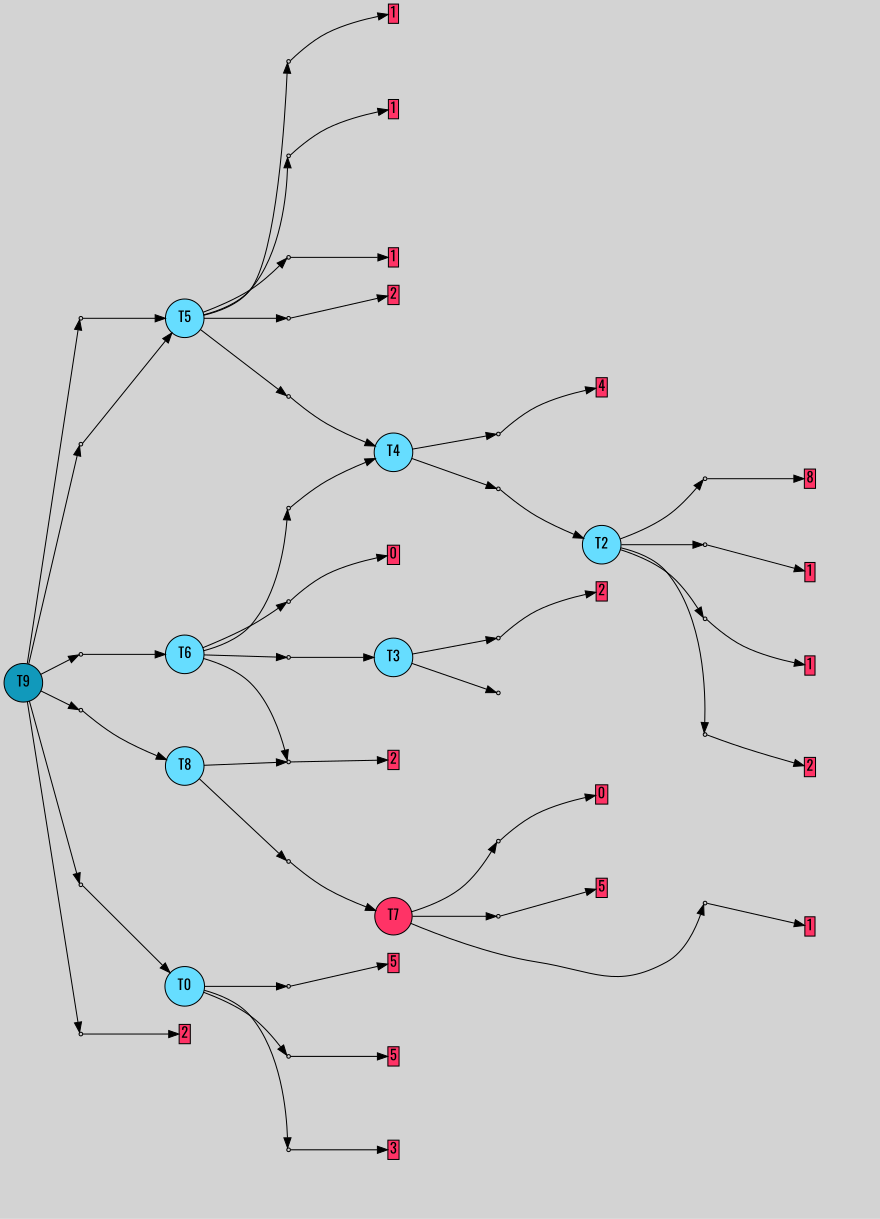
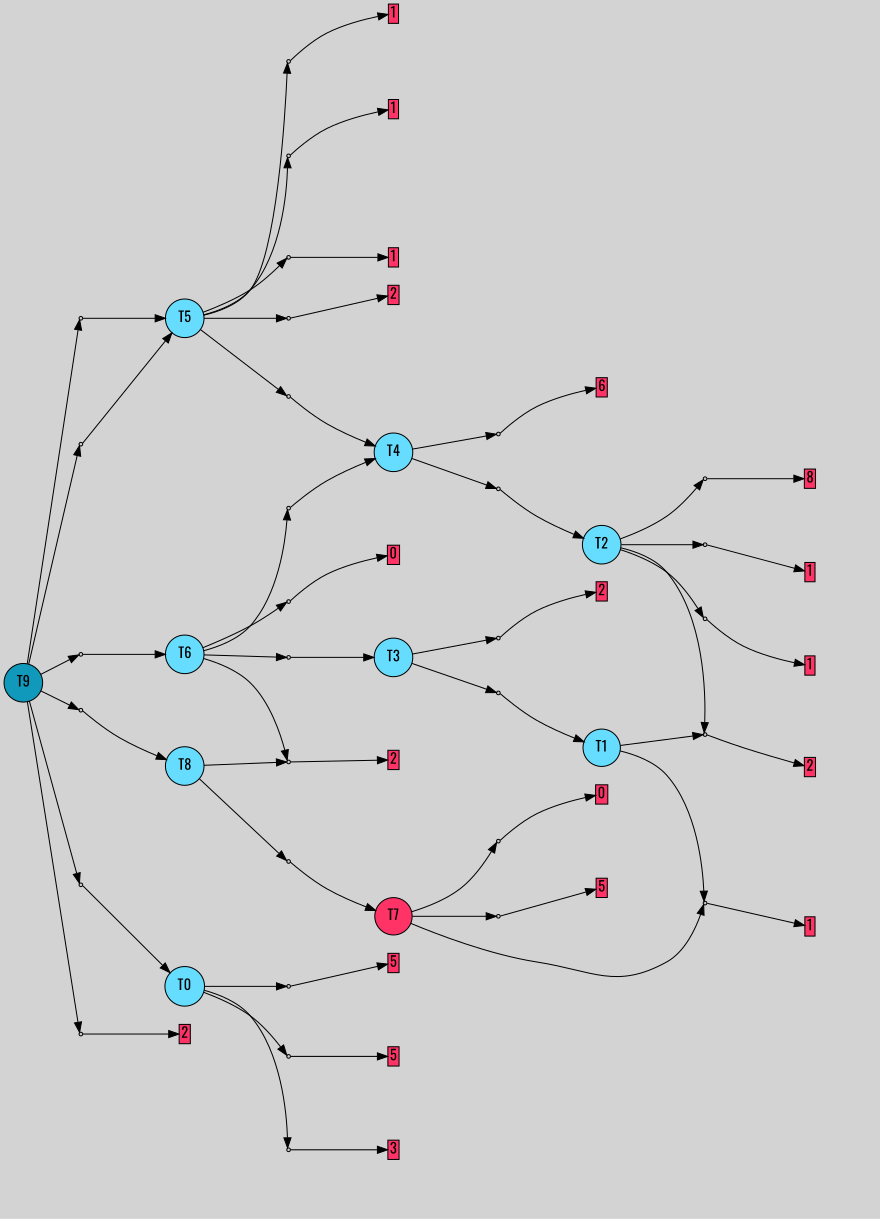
(602, 387) -> (602, 387)
none -> (602, 748)
